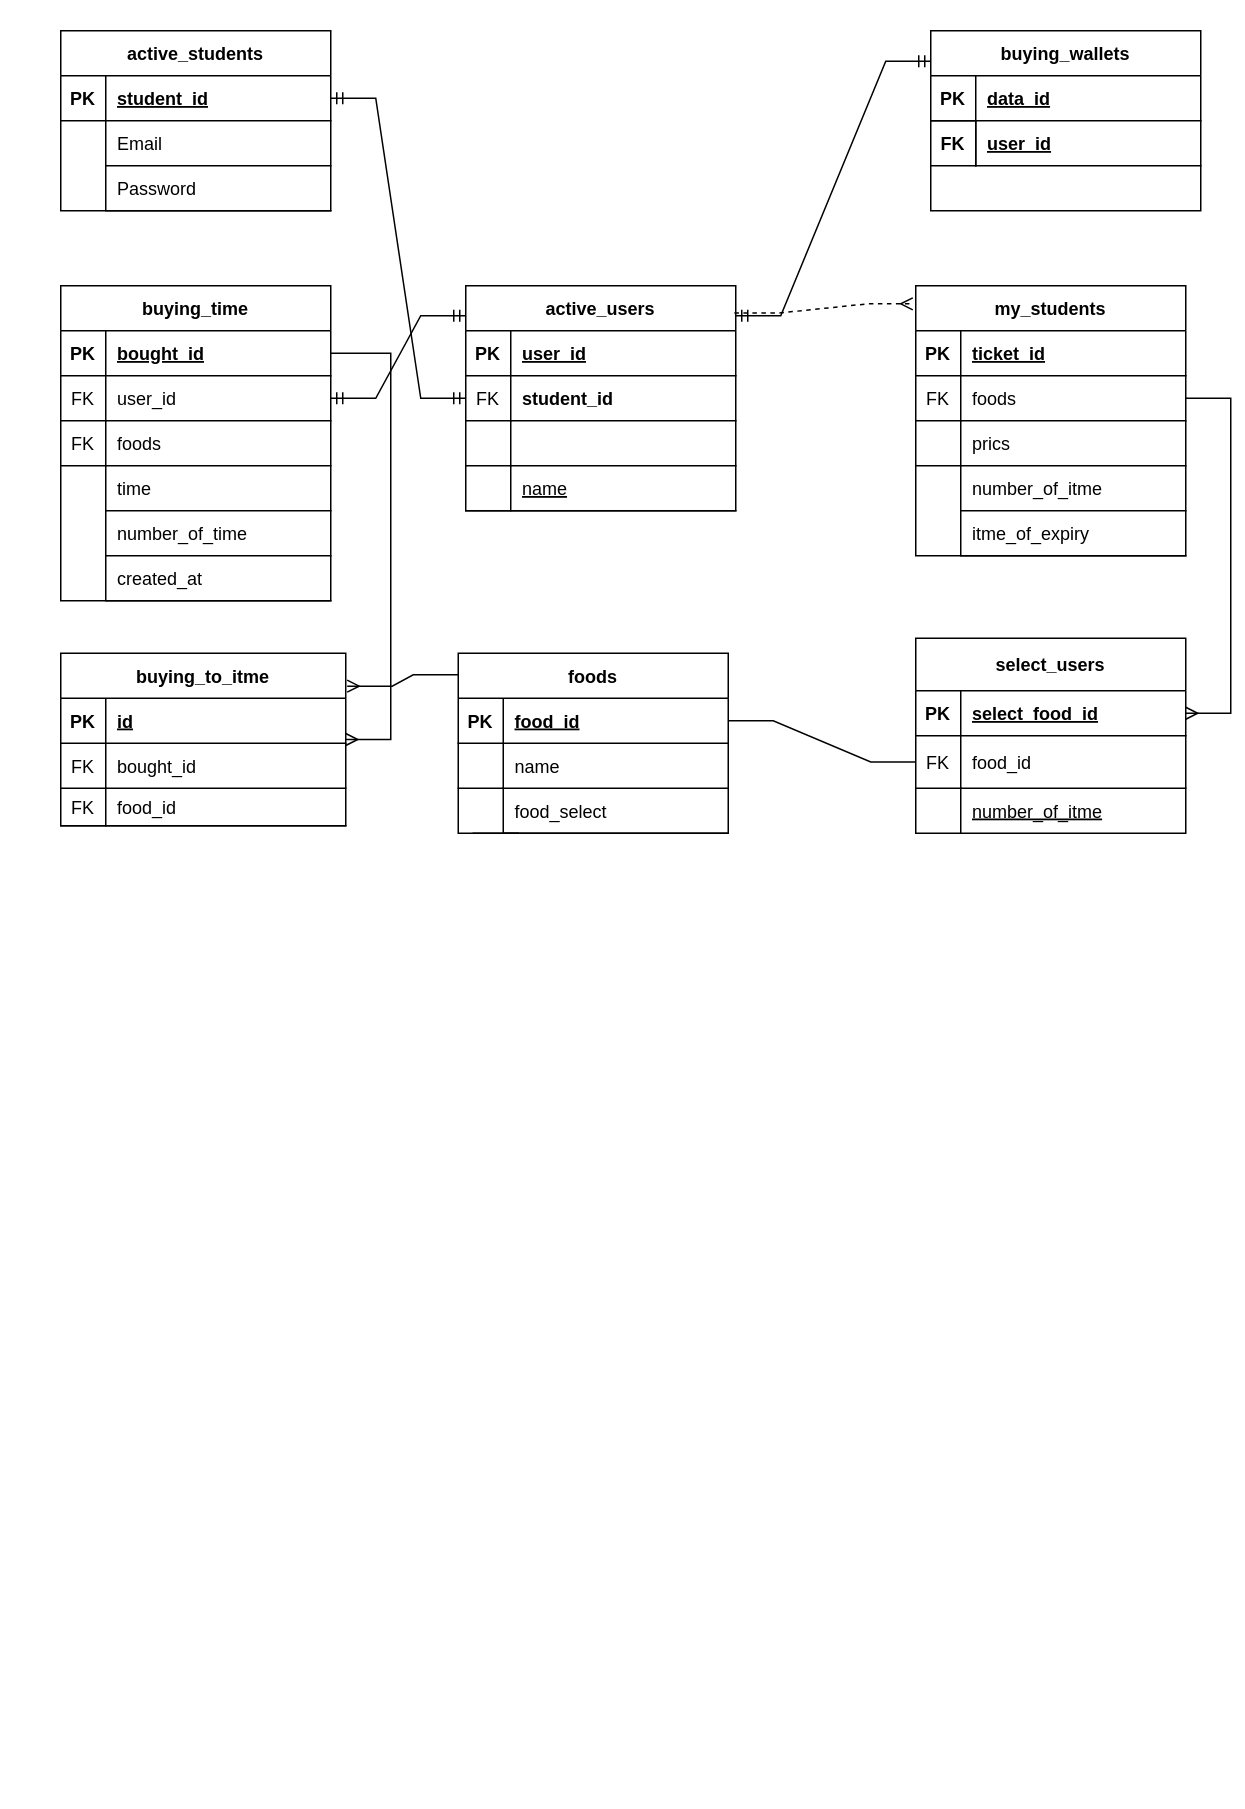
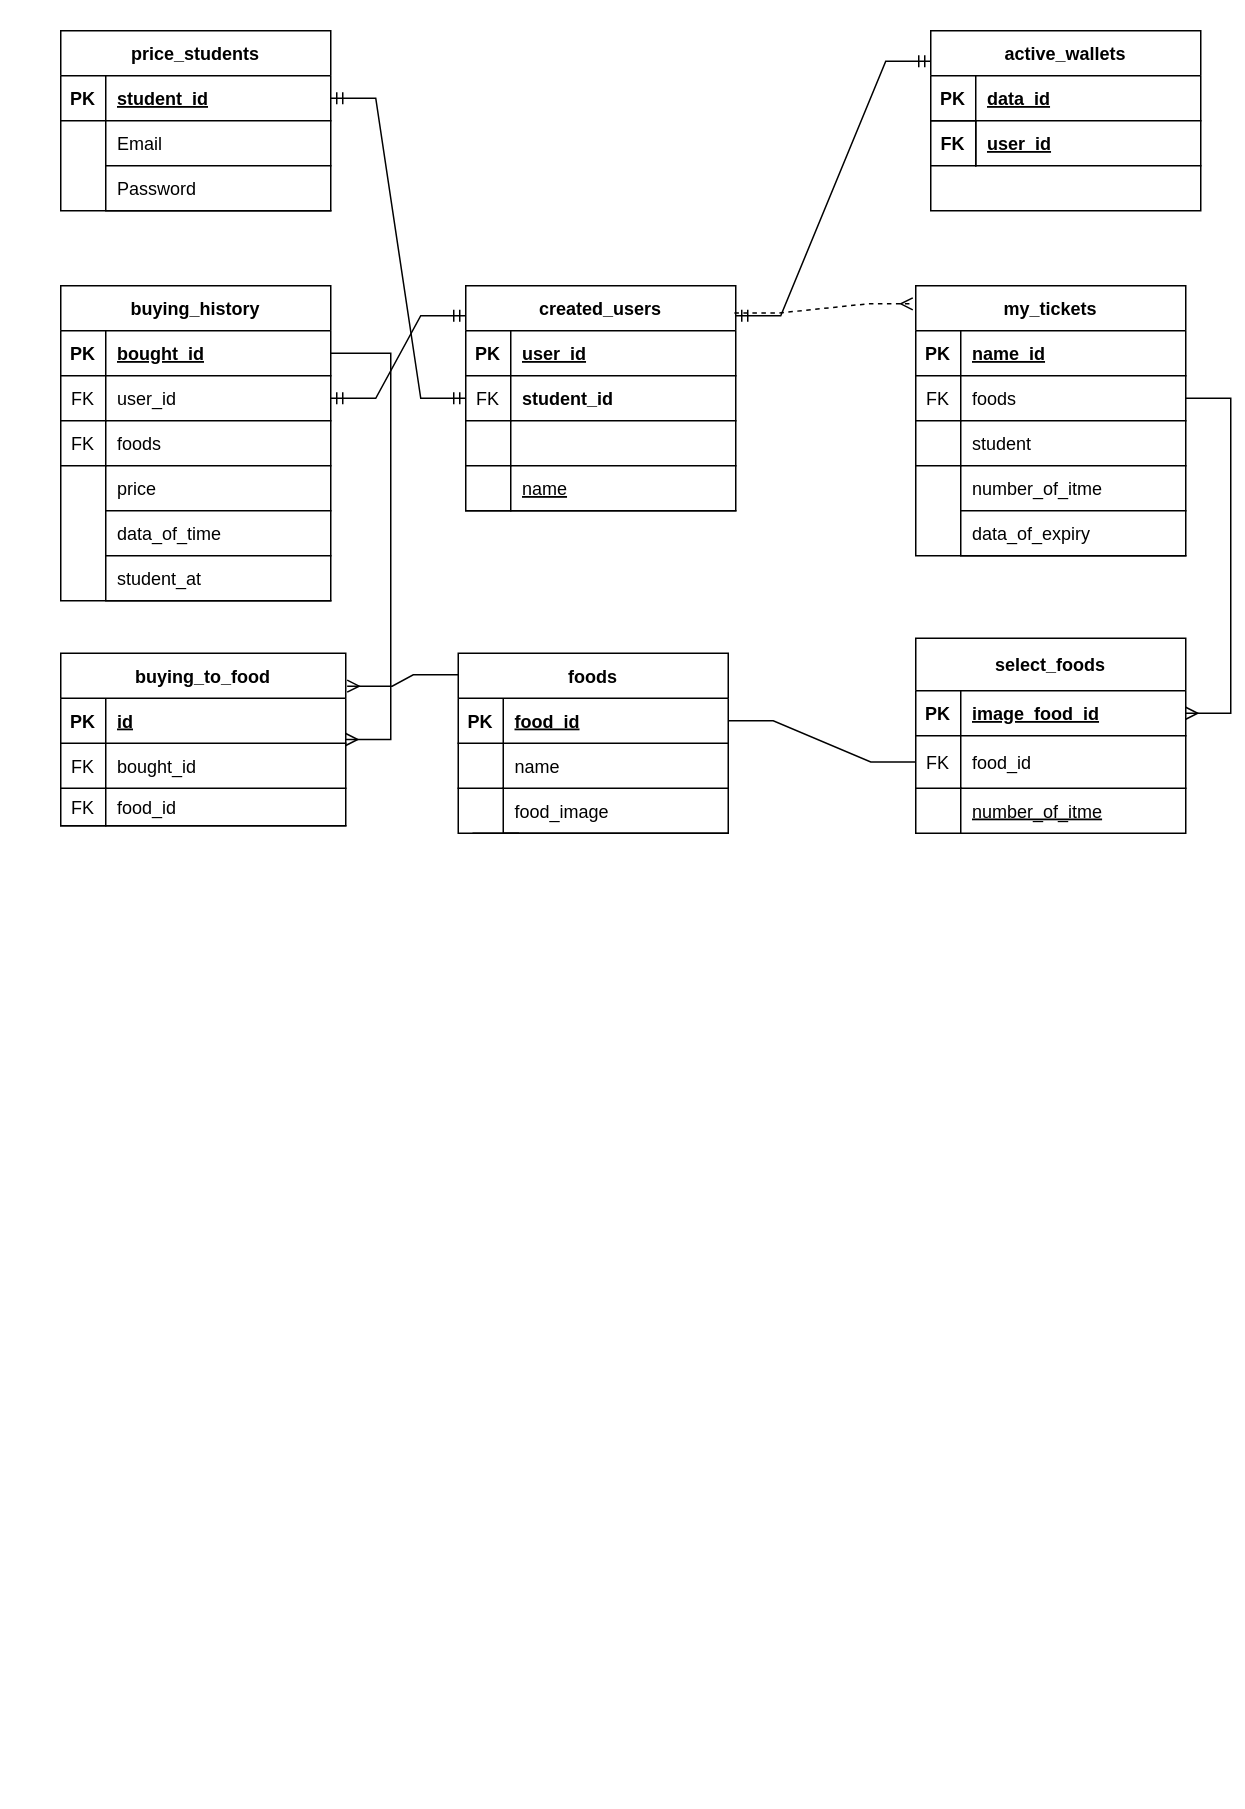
(195, 54) -> (195, 54)
(1065, 54) -> (1065, 54)
(195, 309) -> (195, 309)
(600, 309) -> (600, 309)
(1050, 309) -> (1050, 309)
(1013, 354) -> (1005, 354)
(995, 444) -> (1007, 444)
(135, 489) -> (140, 489)
(185, 534) -> (175, 534)
(1038, 534) -> (1040, 534)
(167, 579) -> (167, 579)
(1050, 665) -> (1050, 665)
(203, 677) -> (203, 677)
(1038, 714) -> (1033, 714)
(568, 812) -> (563, 812)
